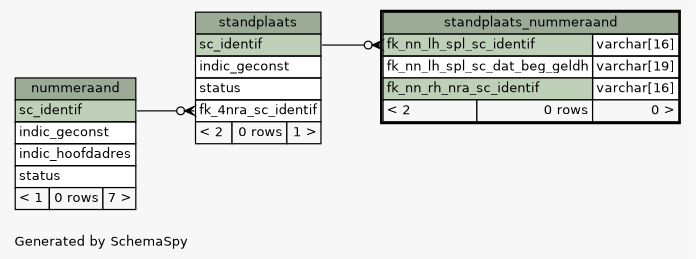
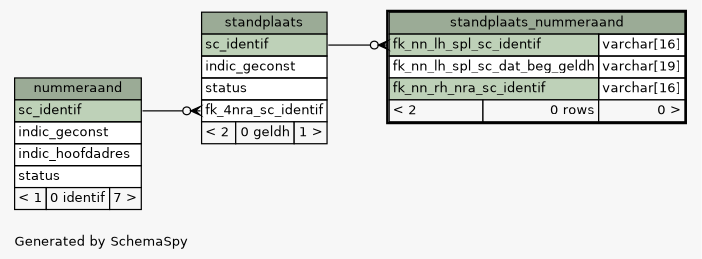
(261, 132) -> (266, 132)
(77, 198) -> (78, 198)
